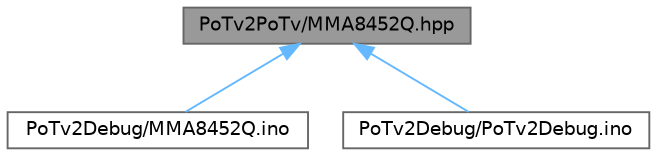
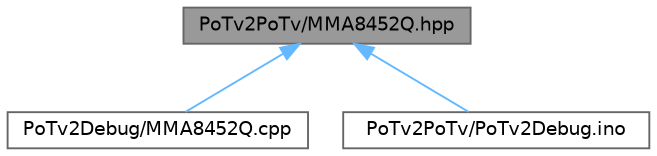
(158, 130) -> (158, 130)
(496, 130) -> (496, 130)
